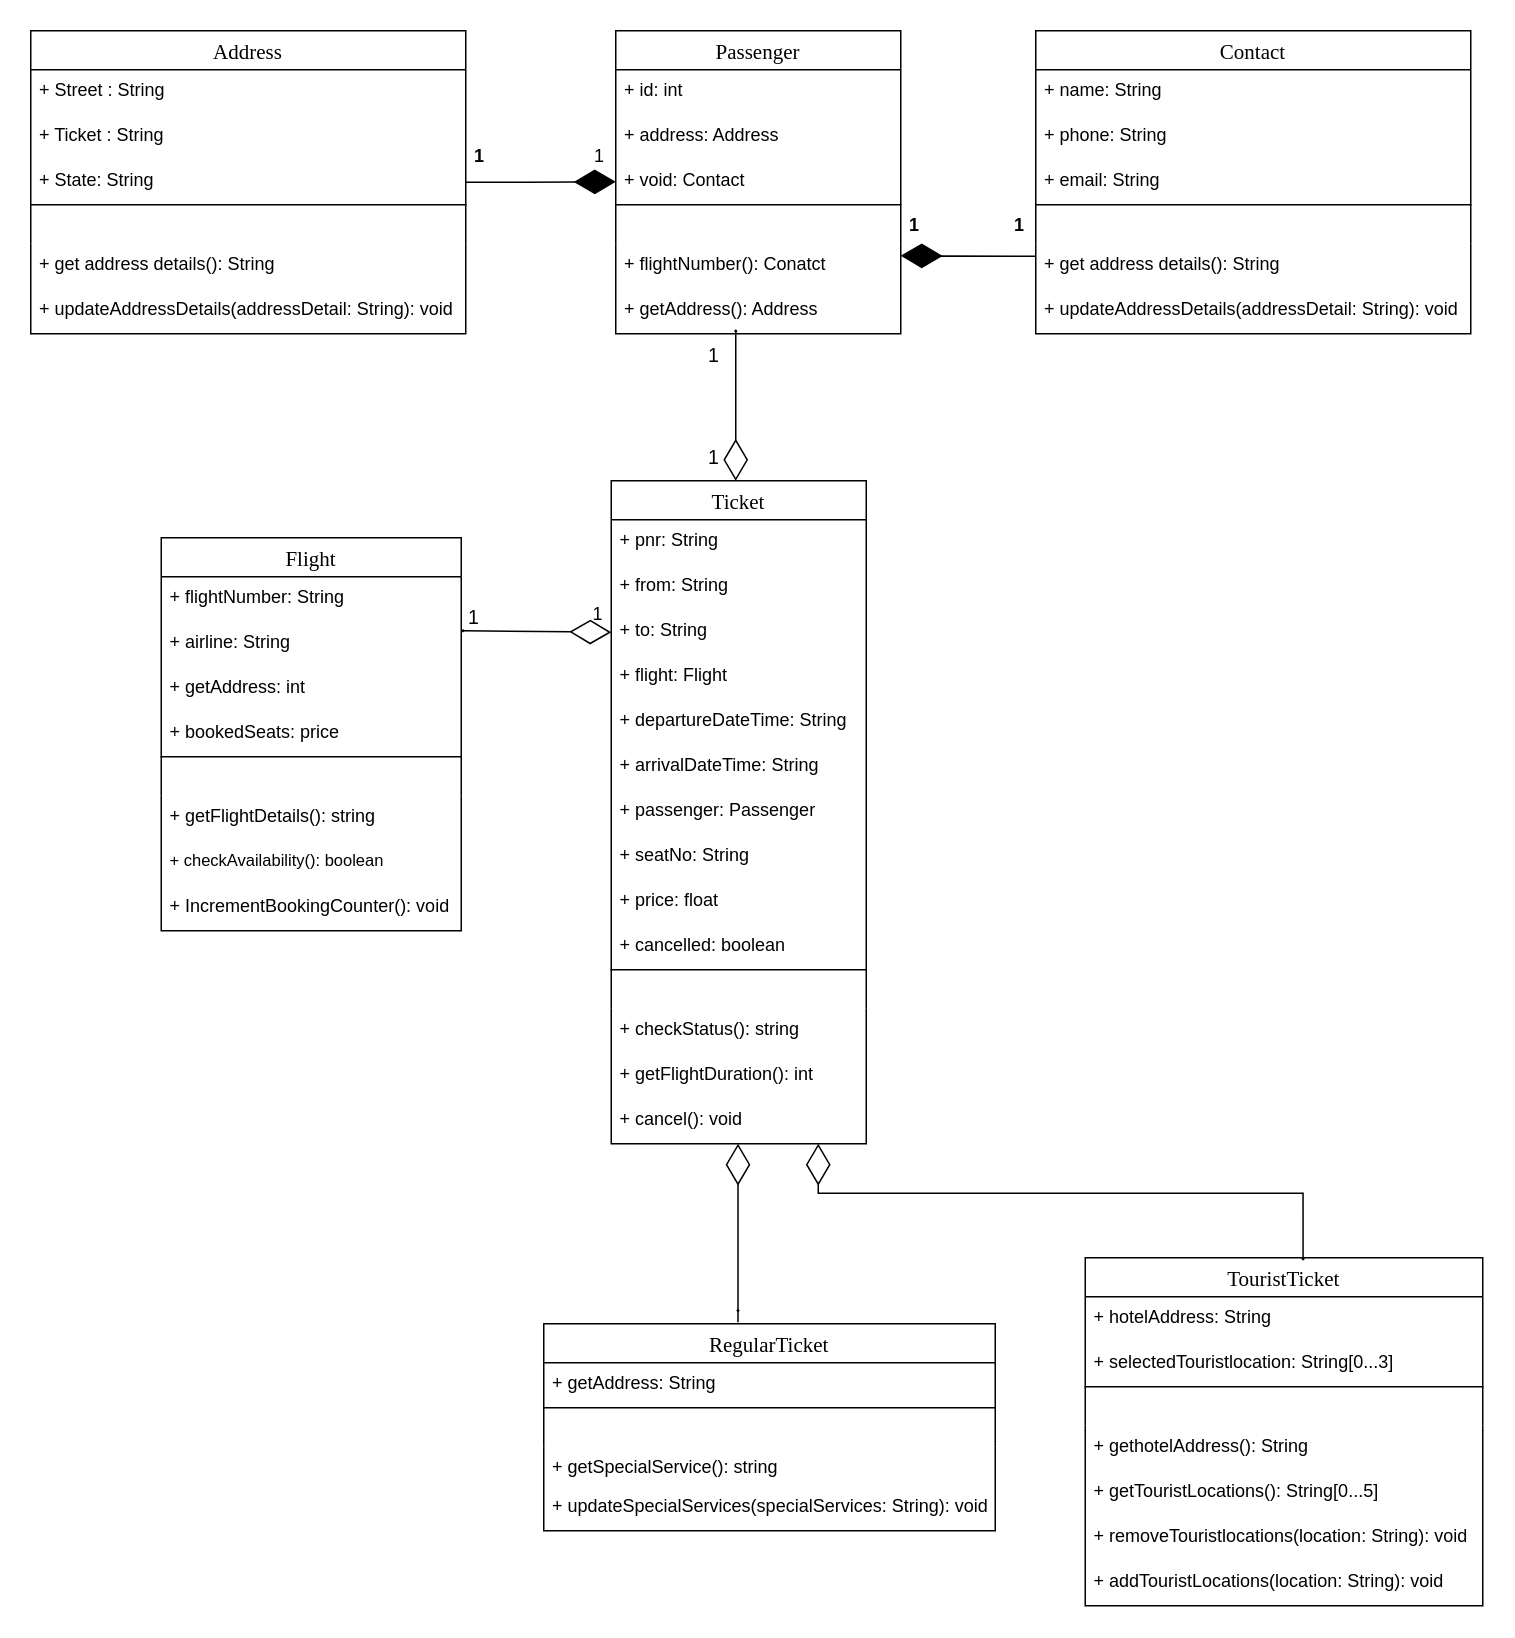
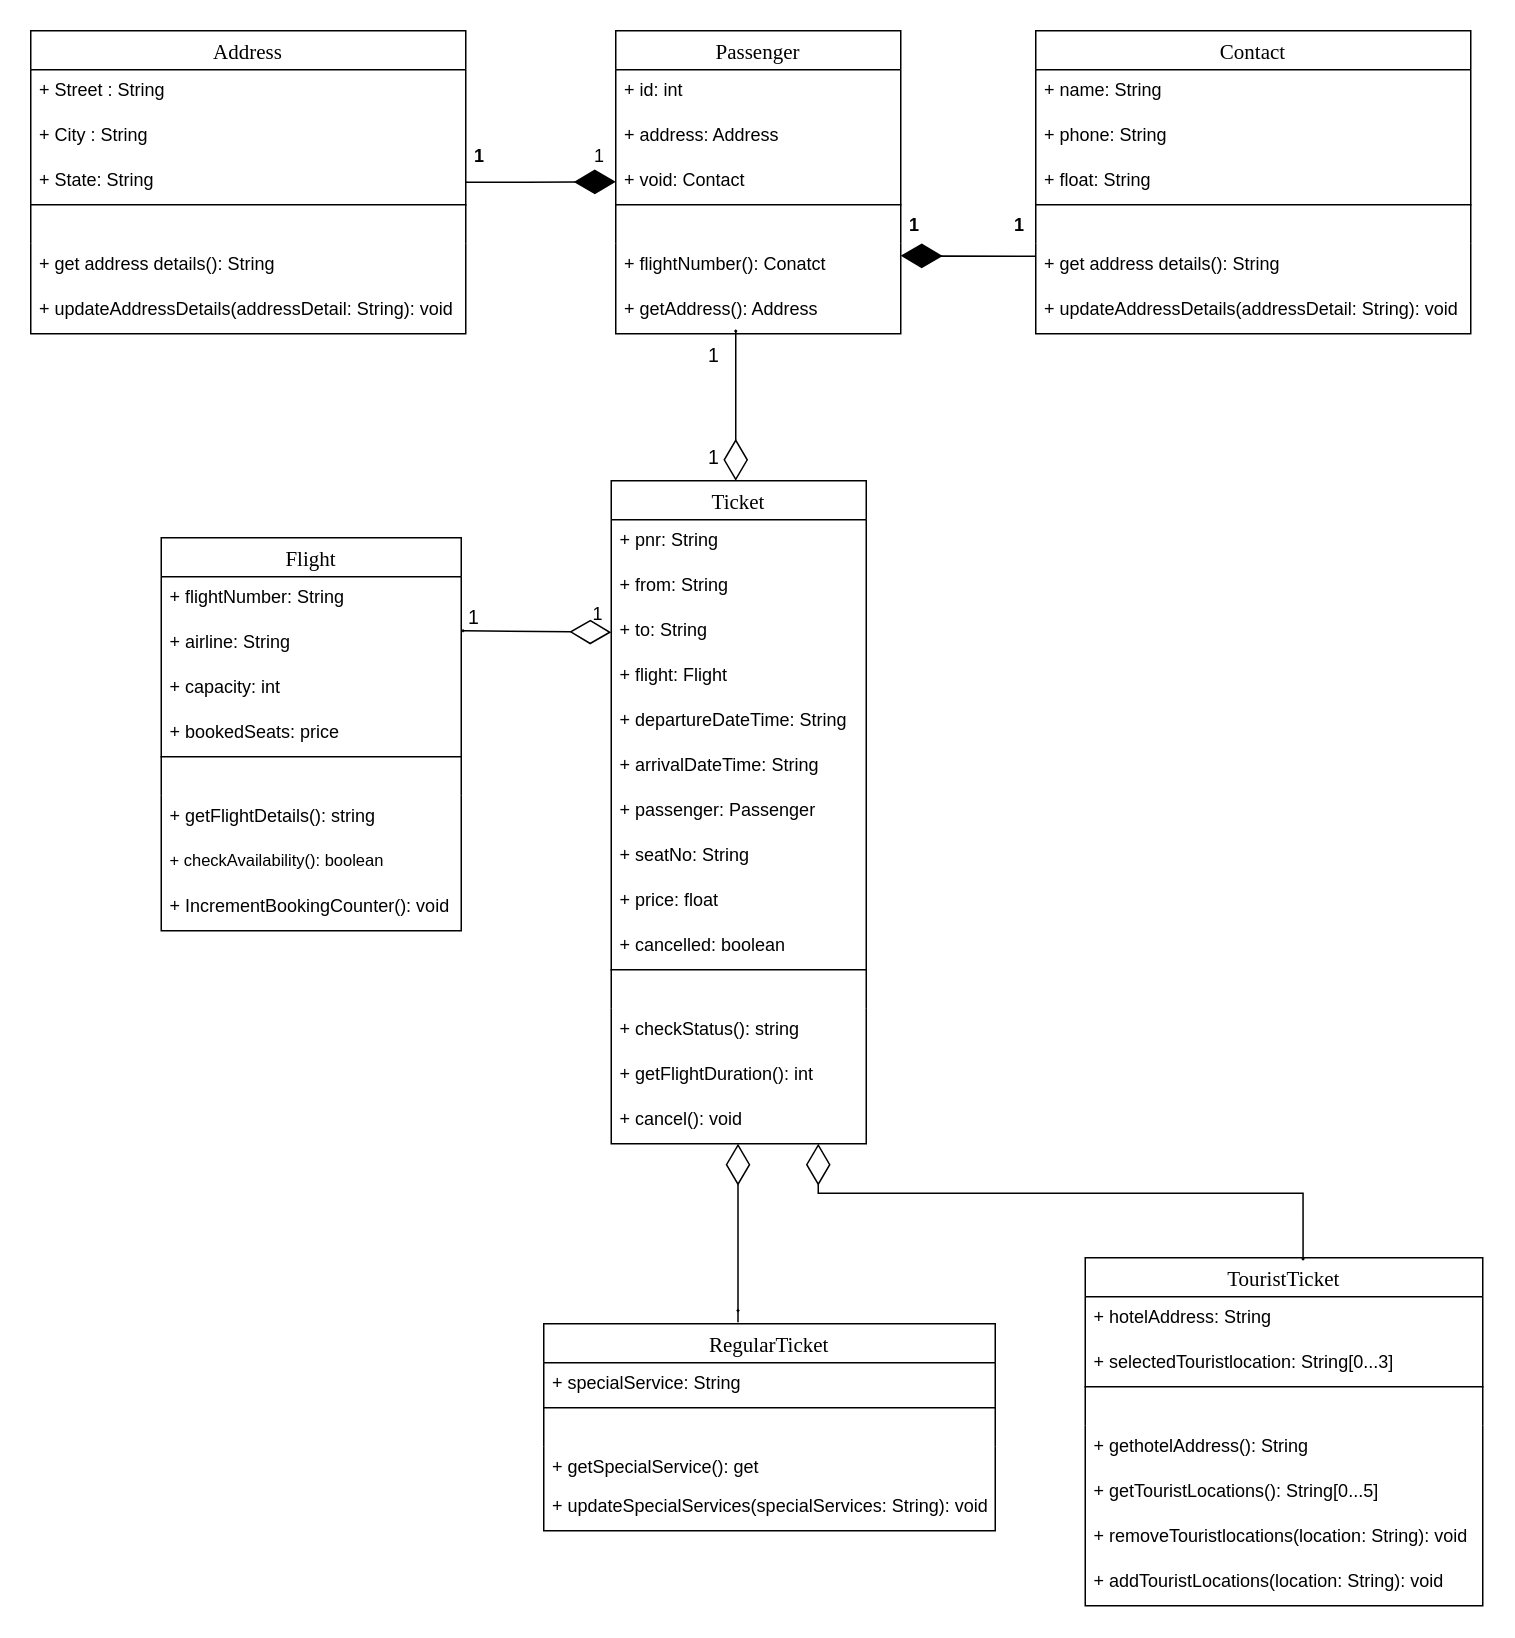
(111, 135) -> (101, 135)
(1106, 180) -> (1108, 180)
(246, 687) -> (233, 687)
(643, 1383) -> (657, 1383)
(682, 1467) -> (669, 1467)
